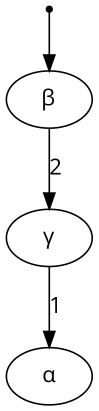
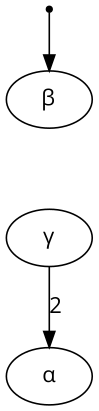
(49, 161) -> none
(56, 307) -> (56, 307)
